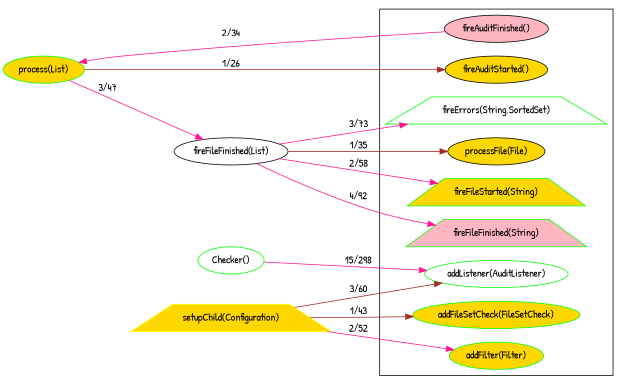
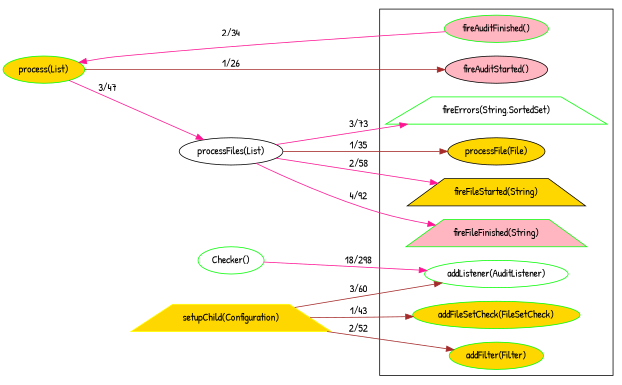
(496, 29) -> (496, 29)
(496, 70) -> (496, 70)
(231, 151) -> (231, 151)
(496, 192) -> (496, 192)
(358, 261) -> (358, 261)
(387, 340) -> (387, 340)
